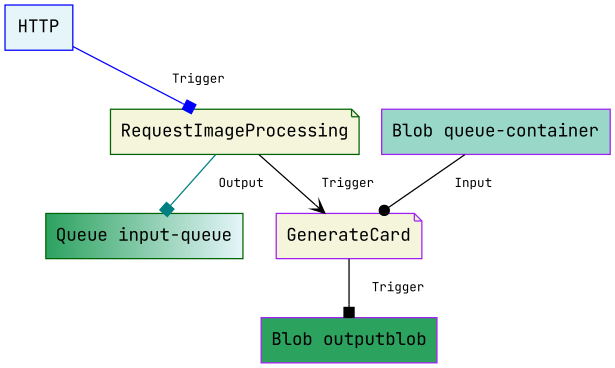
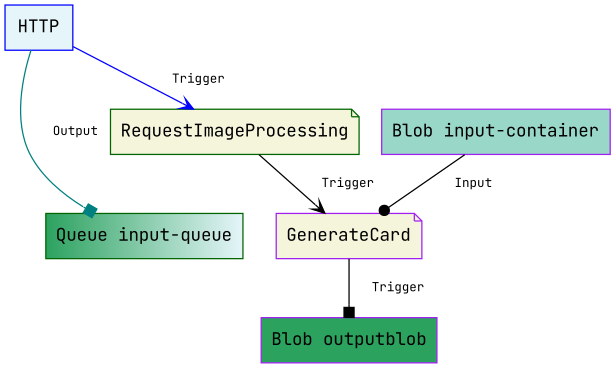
(128, 75) -> (128, 75)
(496, 132) -> (496, 132)
(194, 179) -> (24, 140)
